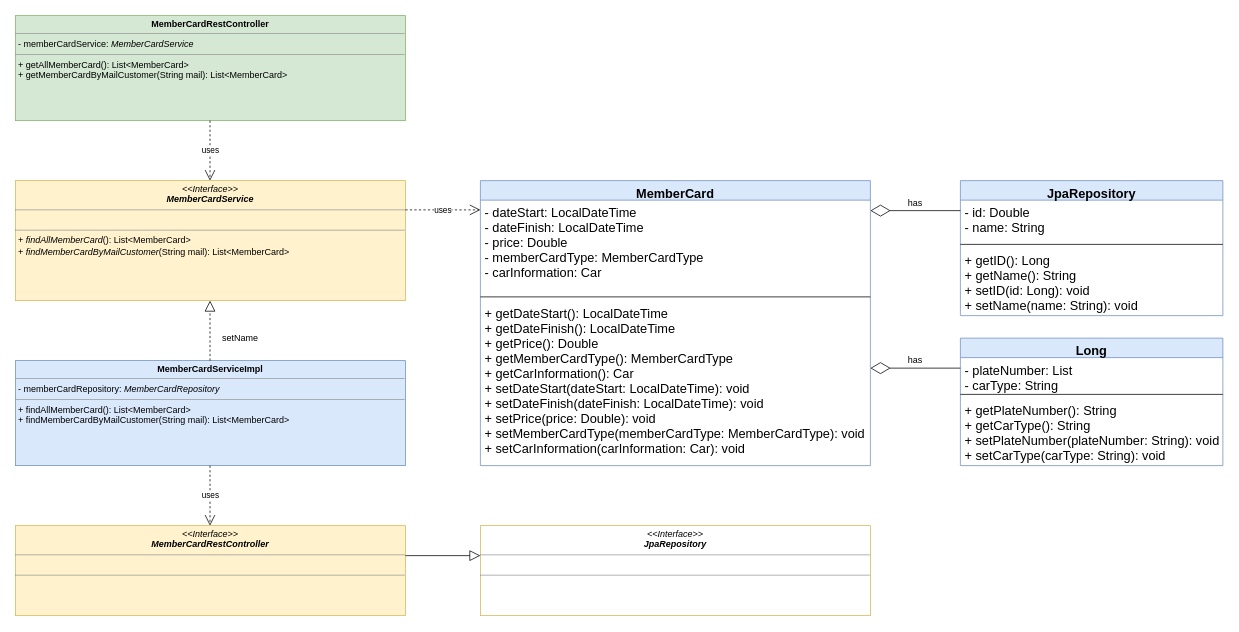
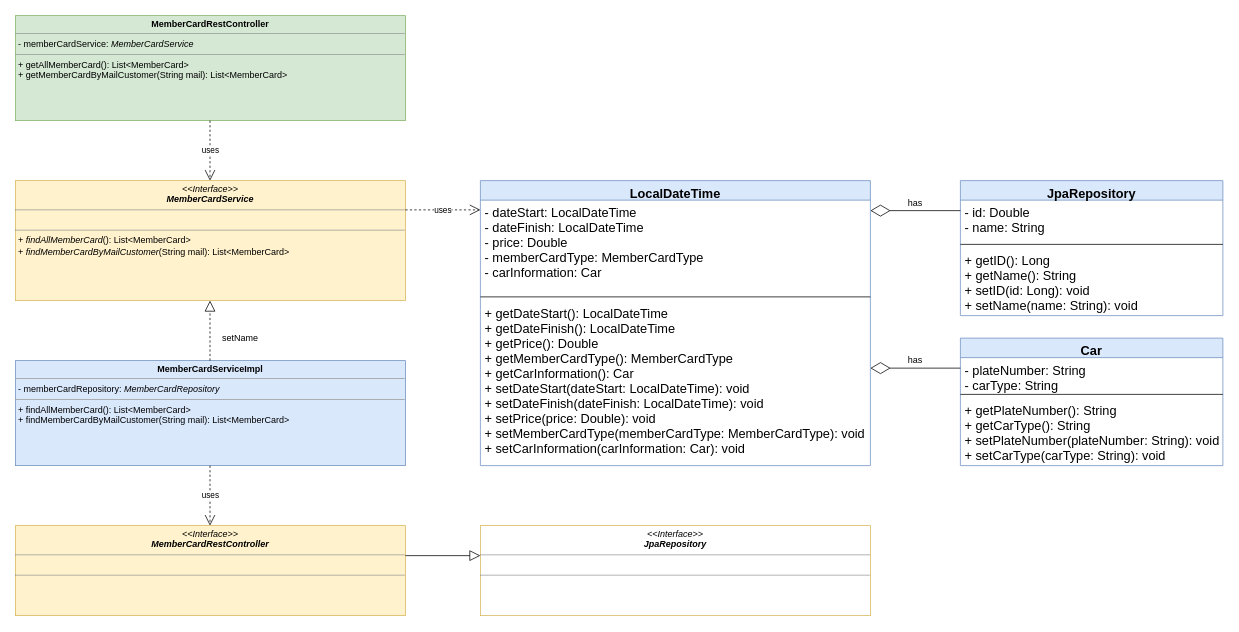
(675, 193) -> (675, 193)
(1091, 351) -> (1091, 351)
(1024, 370) -> (1031, 370)
